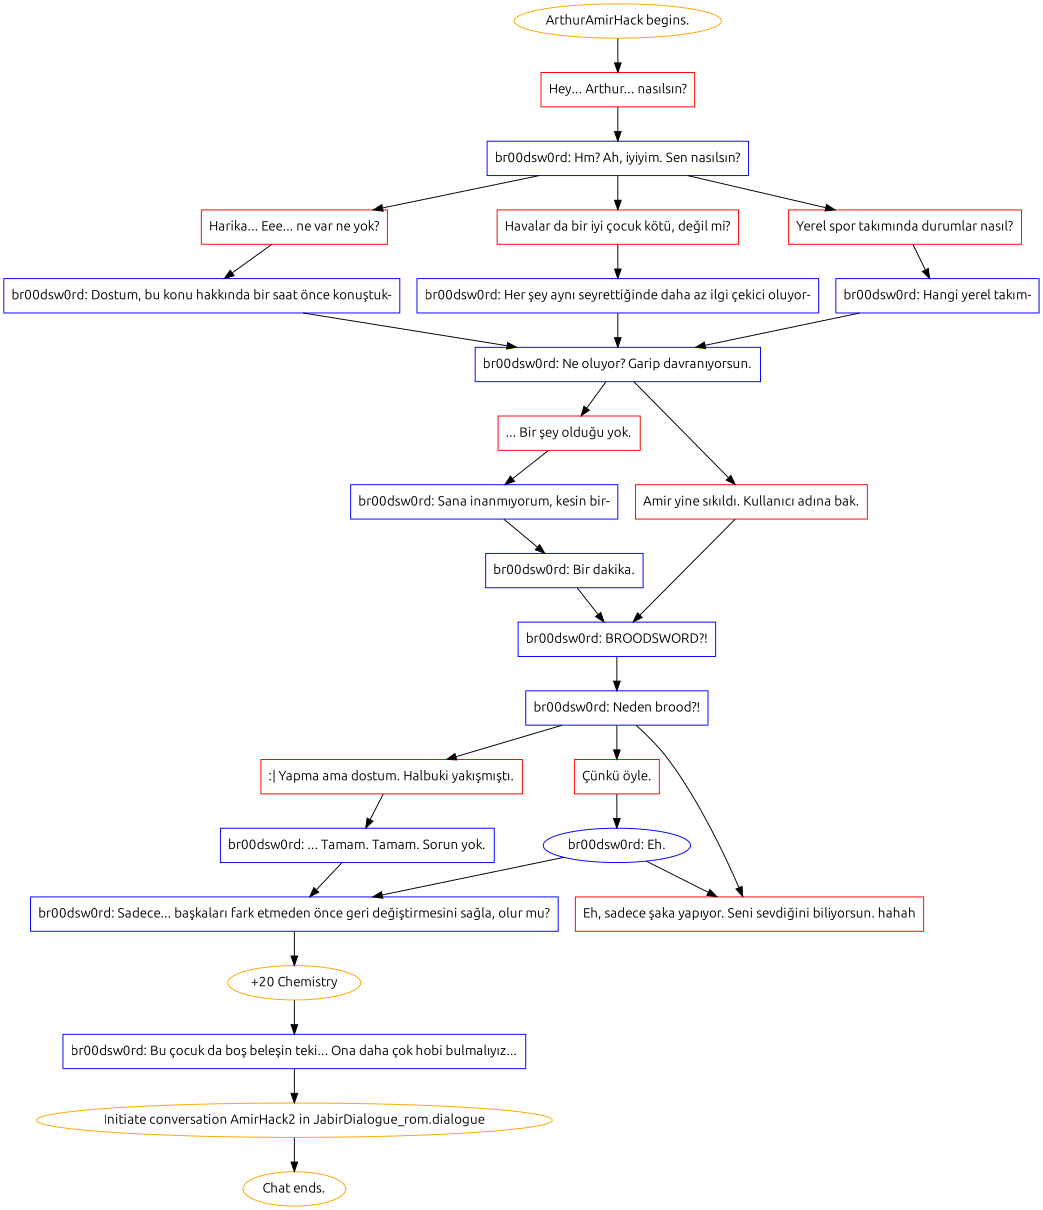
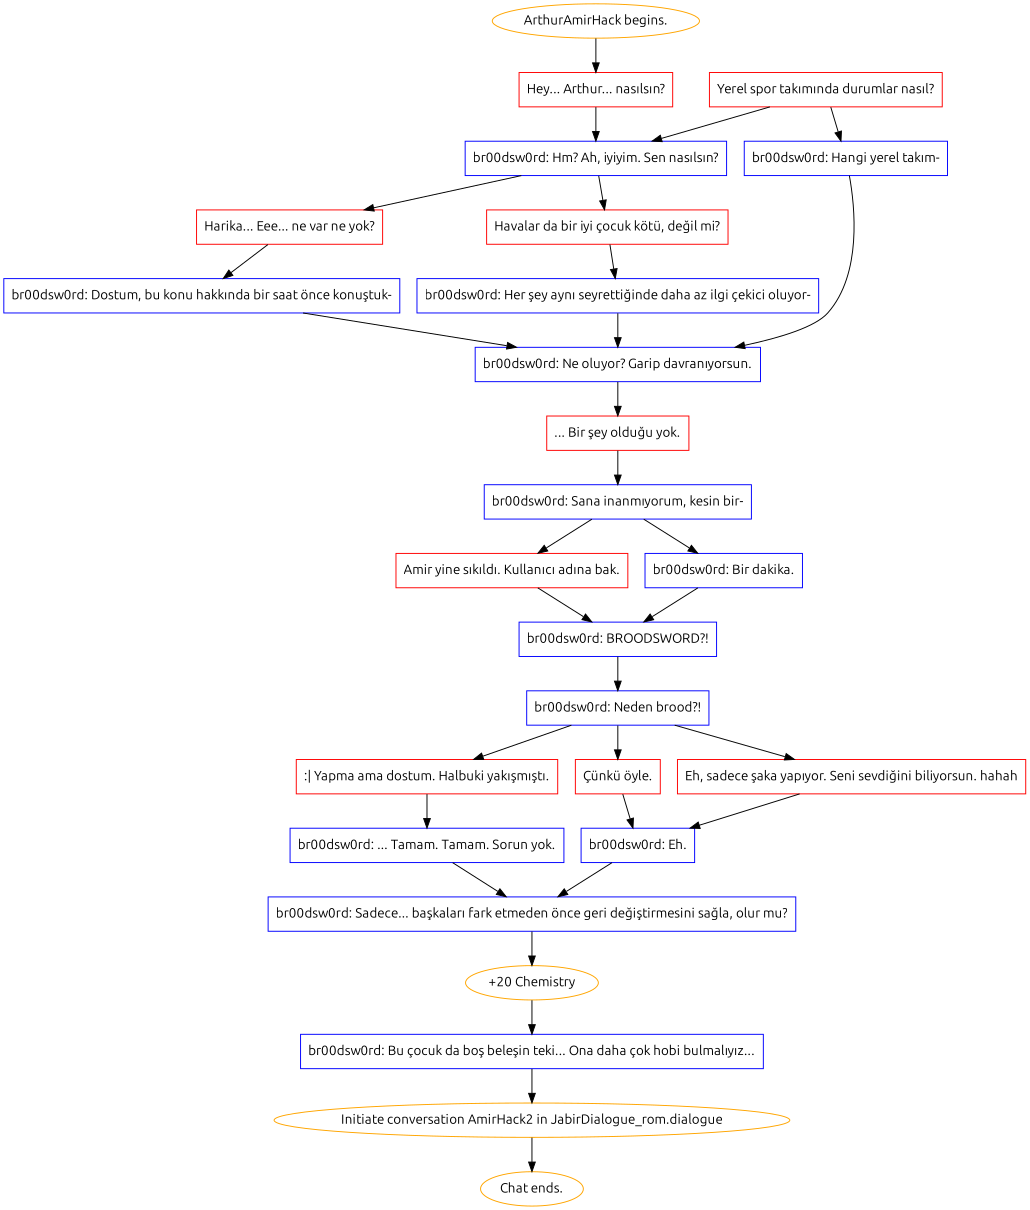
(757, 192) -> (716, 123)
(681, 430) -> (569, 534)
(617, 845) -> (638, 845)
(677, 877) -> (749, 810)
